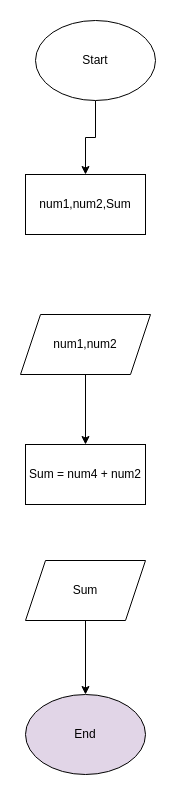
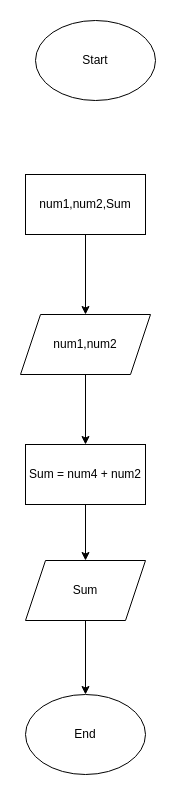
(95, 138) -> none
none -> (86, 271)
none -> (86, 529)
(86, 735) -> (86, 735)
